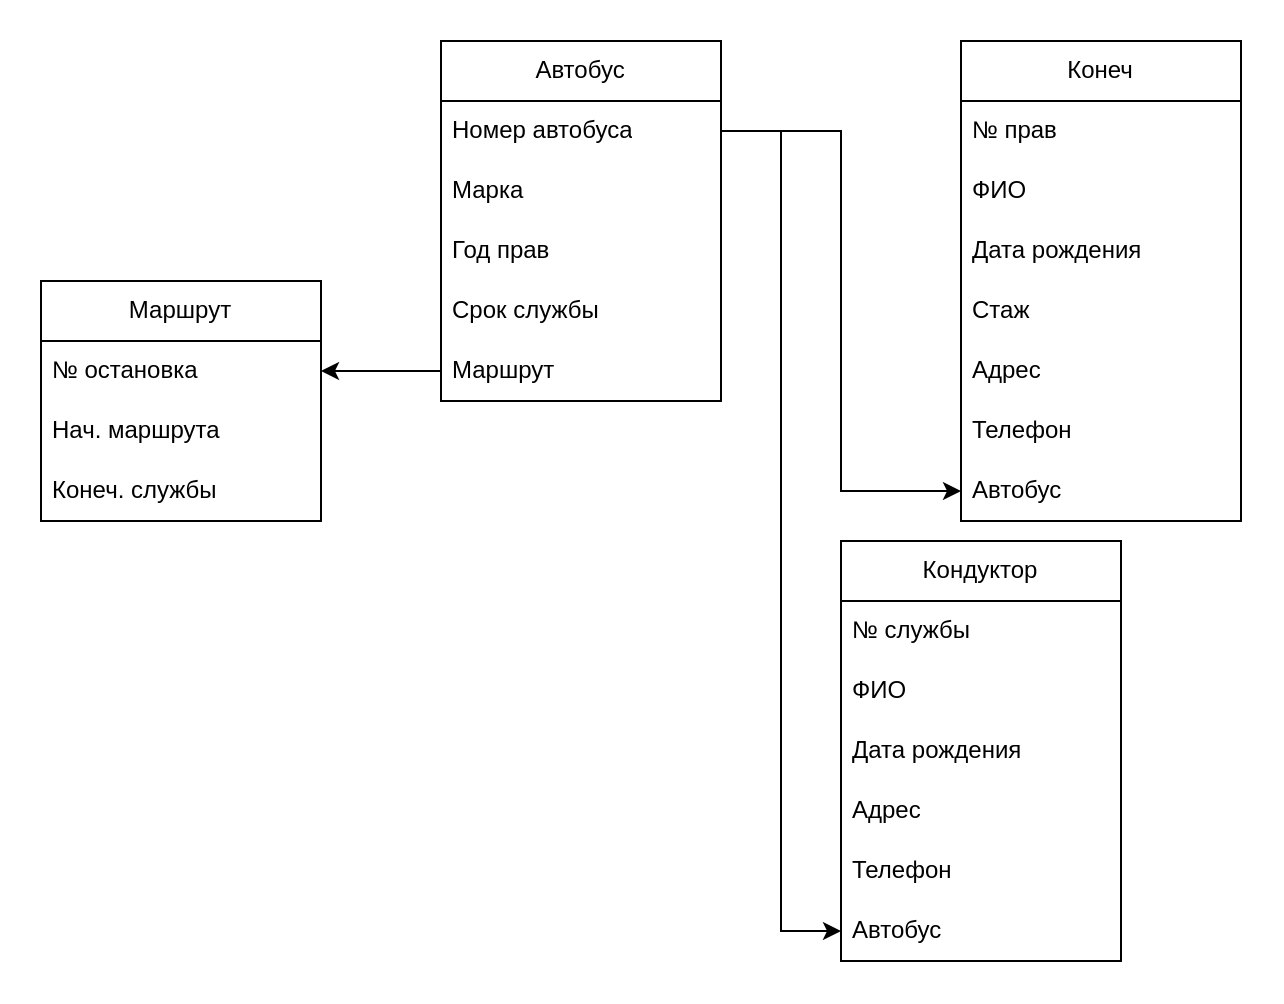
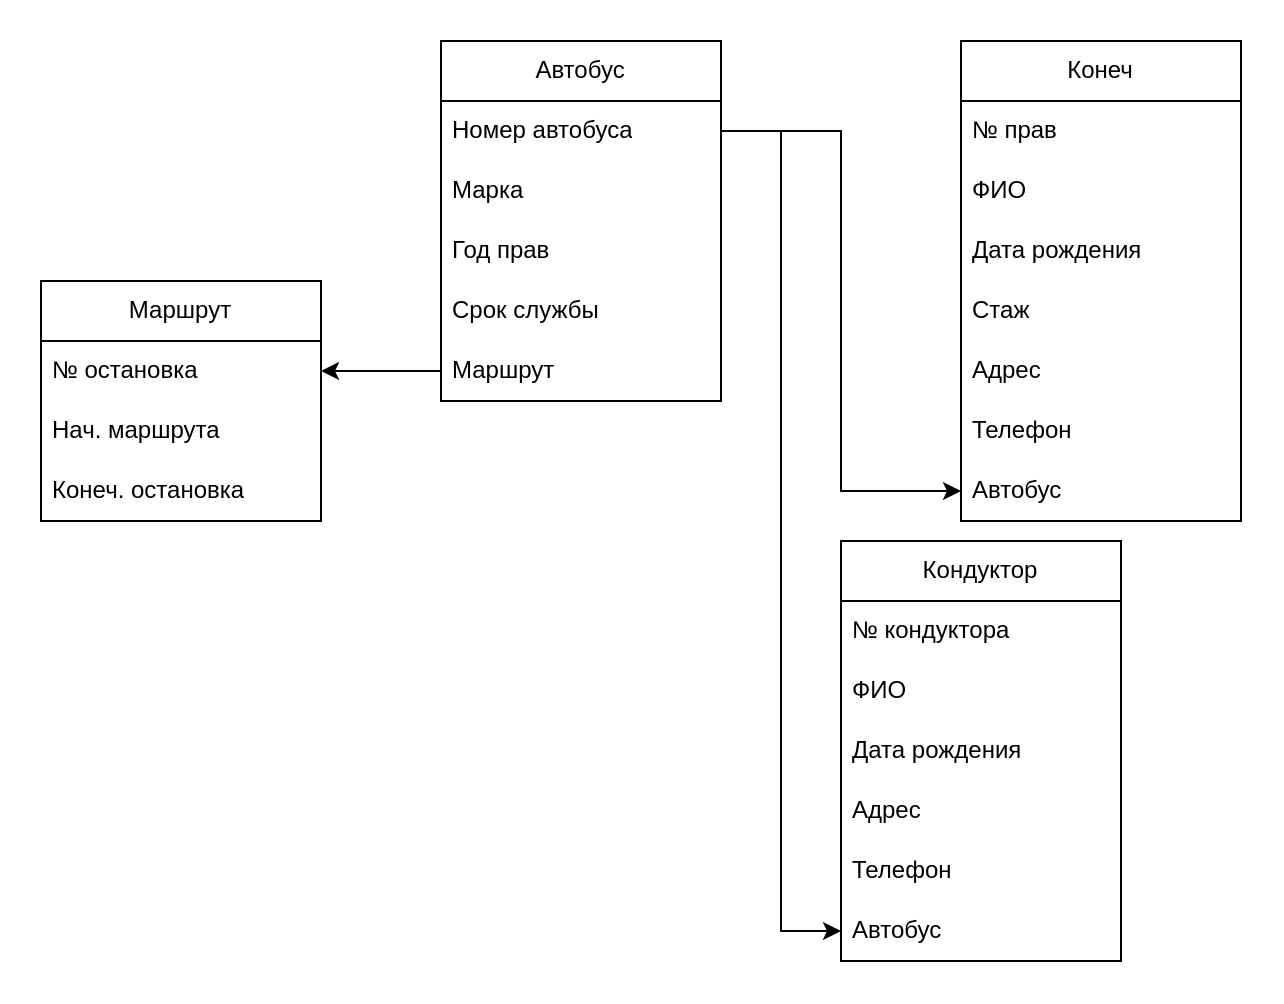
(134, 491) -> (154, 491)
(904, 631) -> (931, 631)
